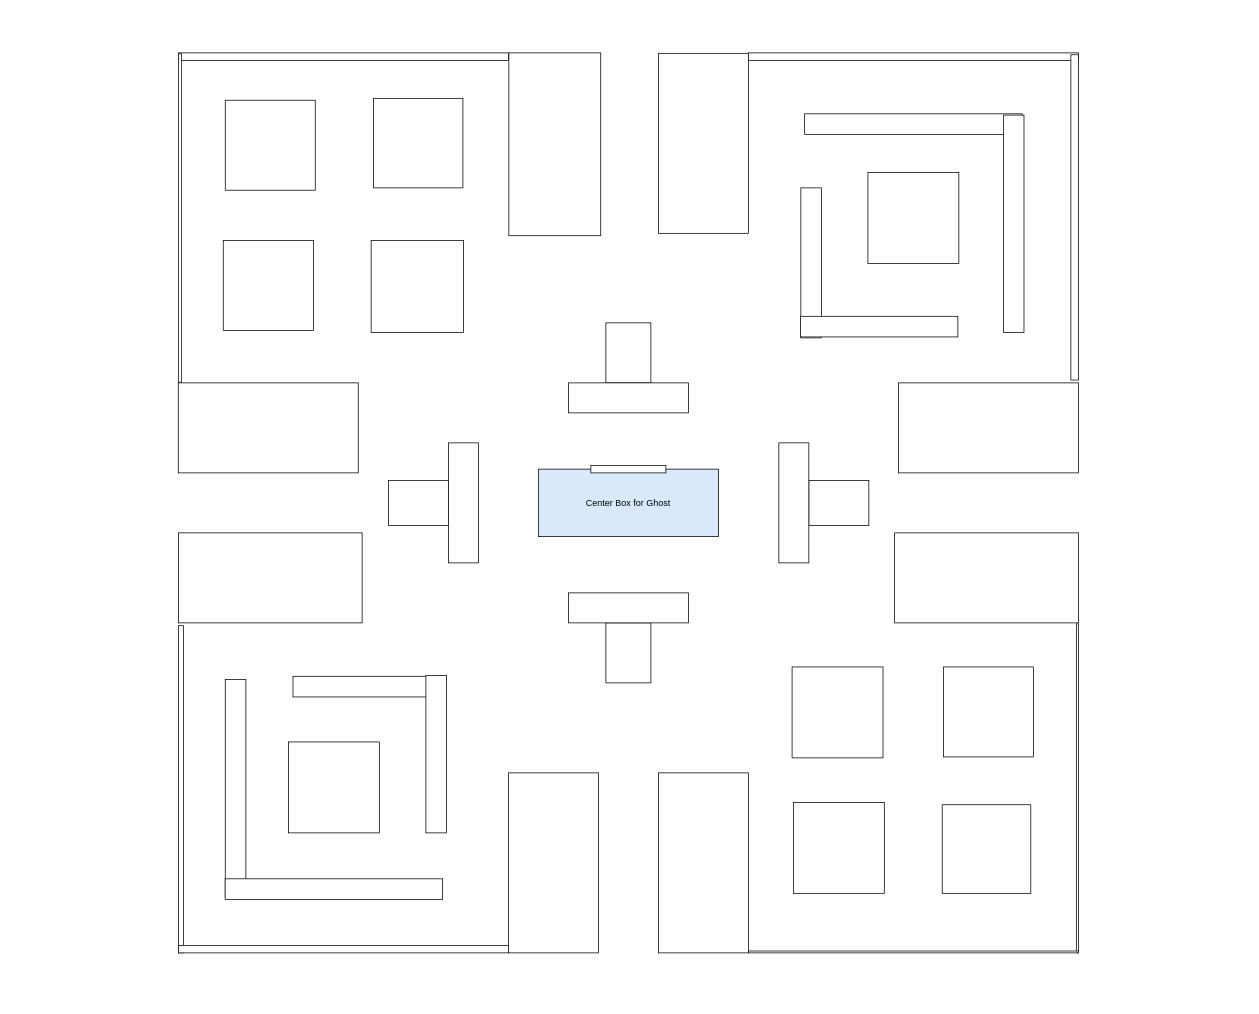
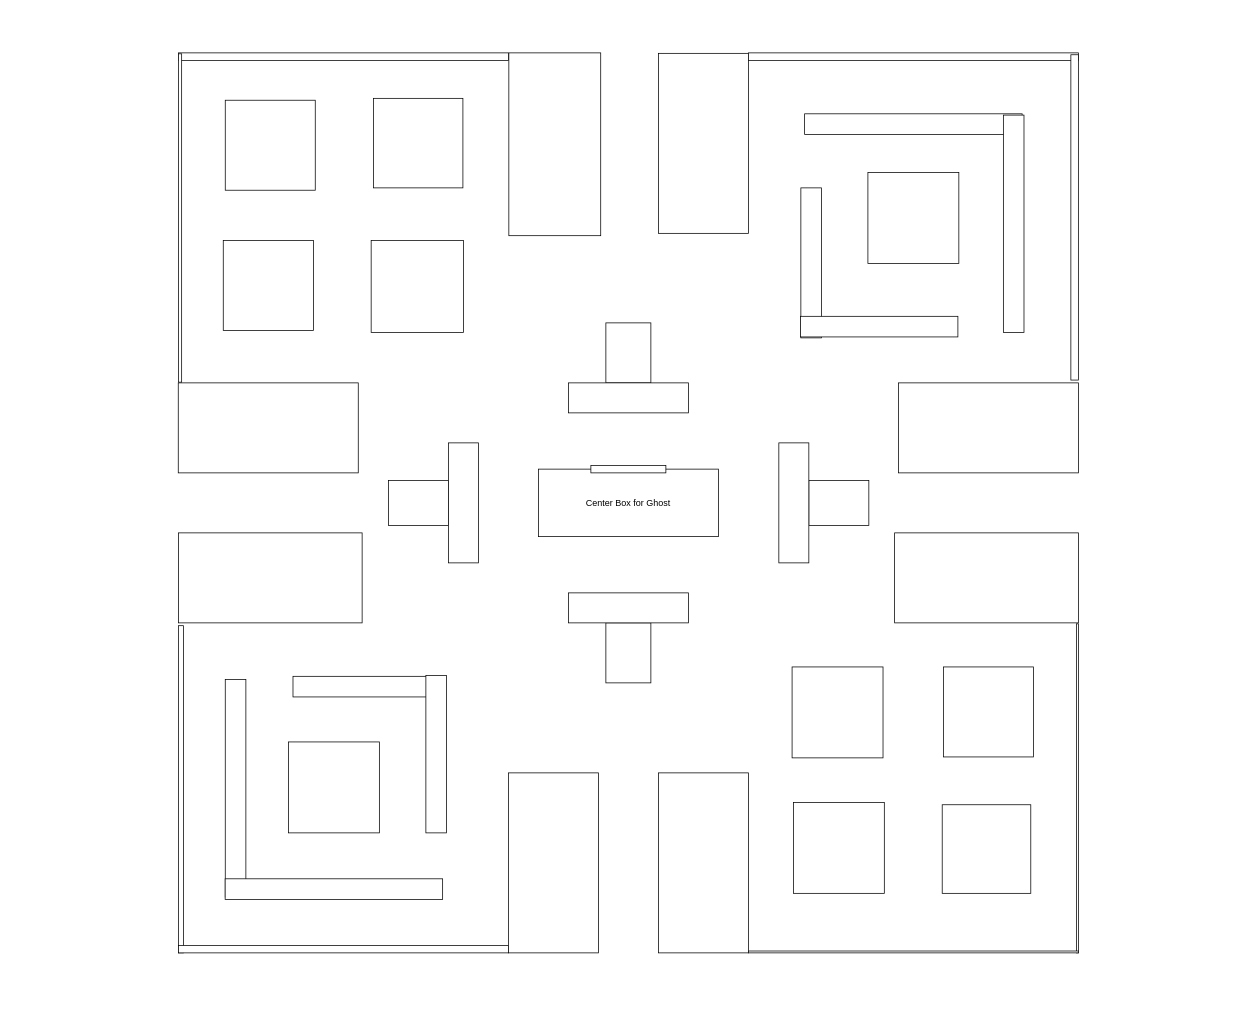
(628, 503) -> (628, 503)
